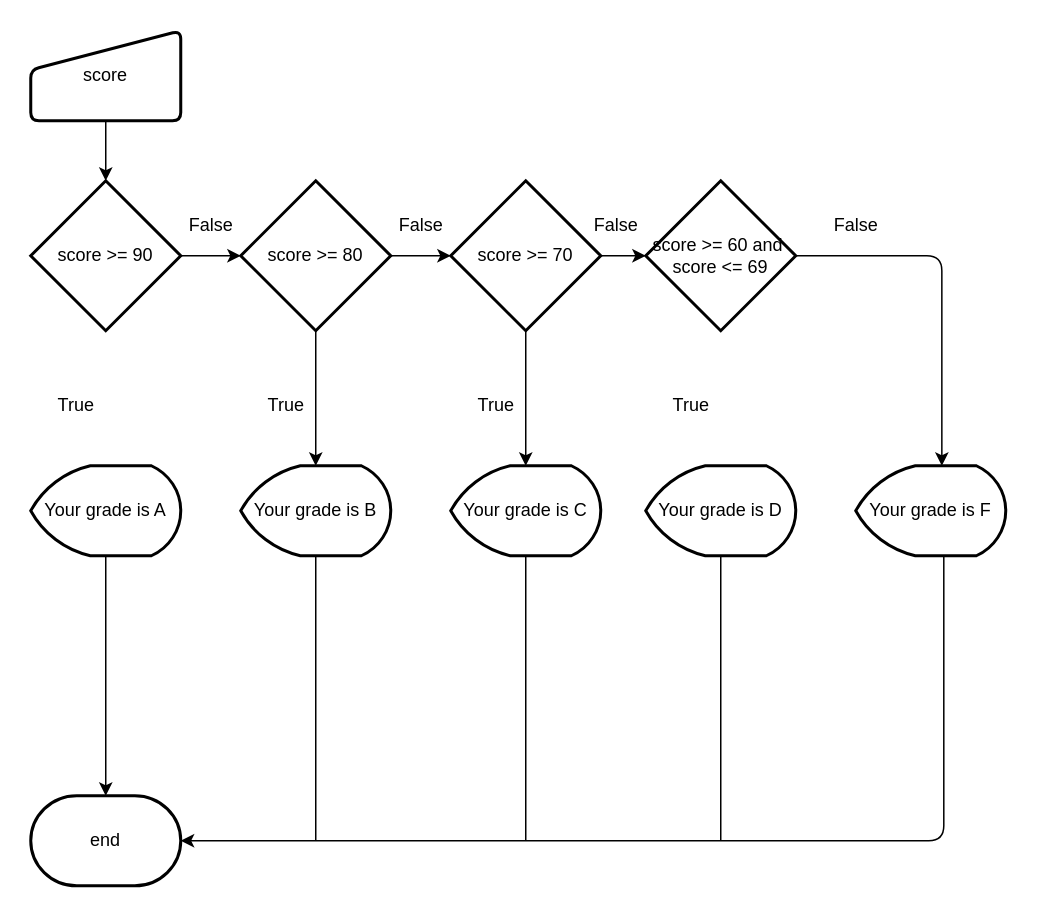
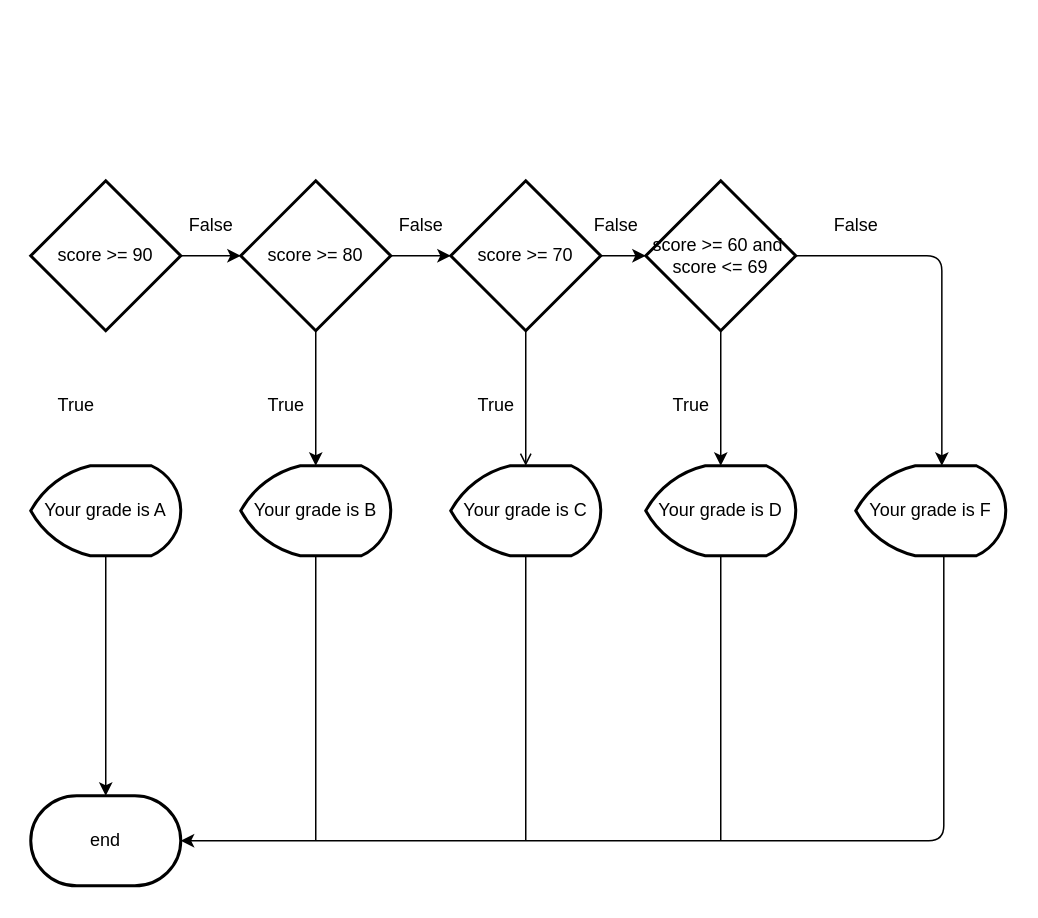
(106, 76) -> none
(106, 146) -> none
none -> (721, 393)
(526, 454) -> (526, 456)
